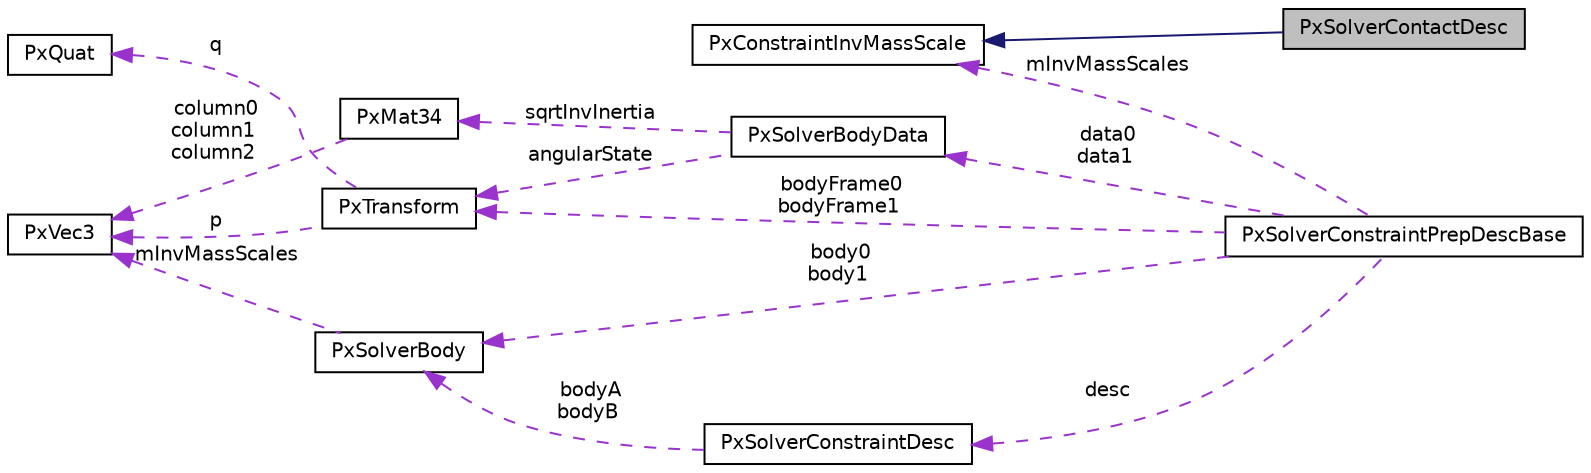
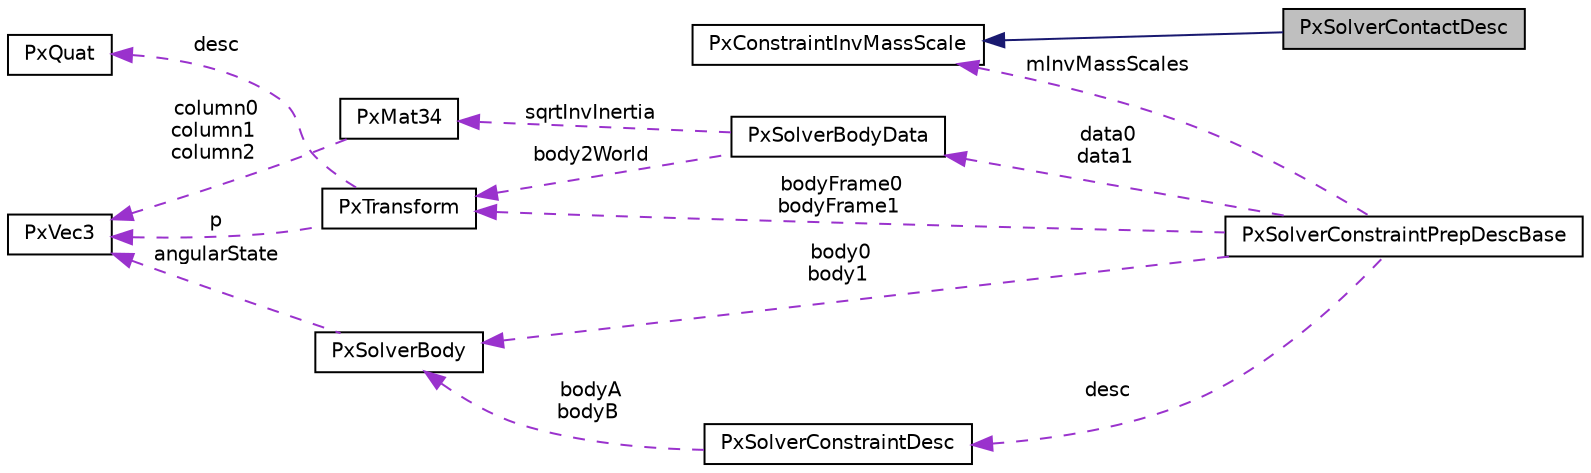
(214, 46) -> (214, 46)
(588, 156) -> (588, 156)
(214, 255) -> (214, 255)
